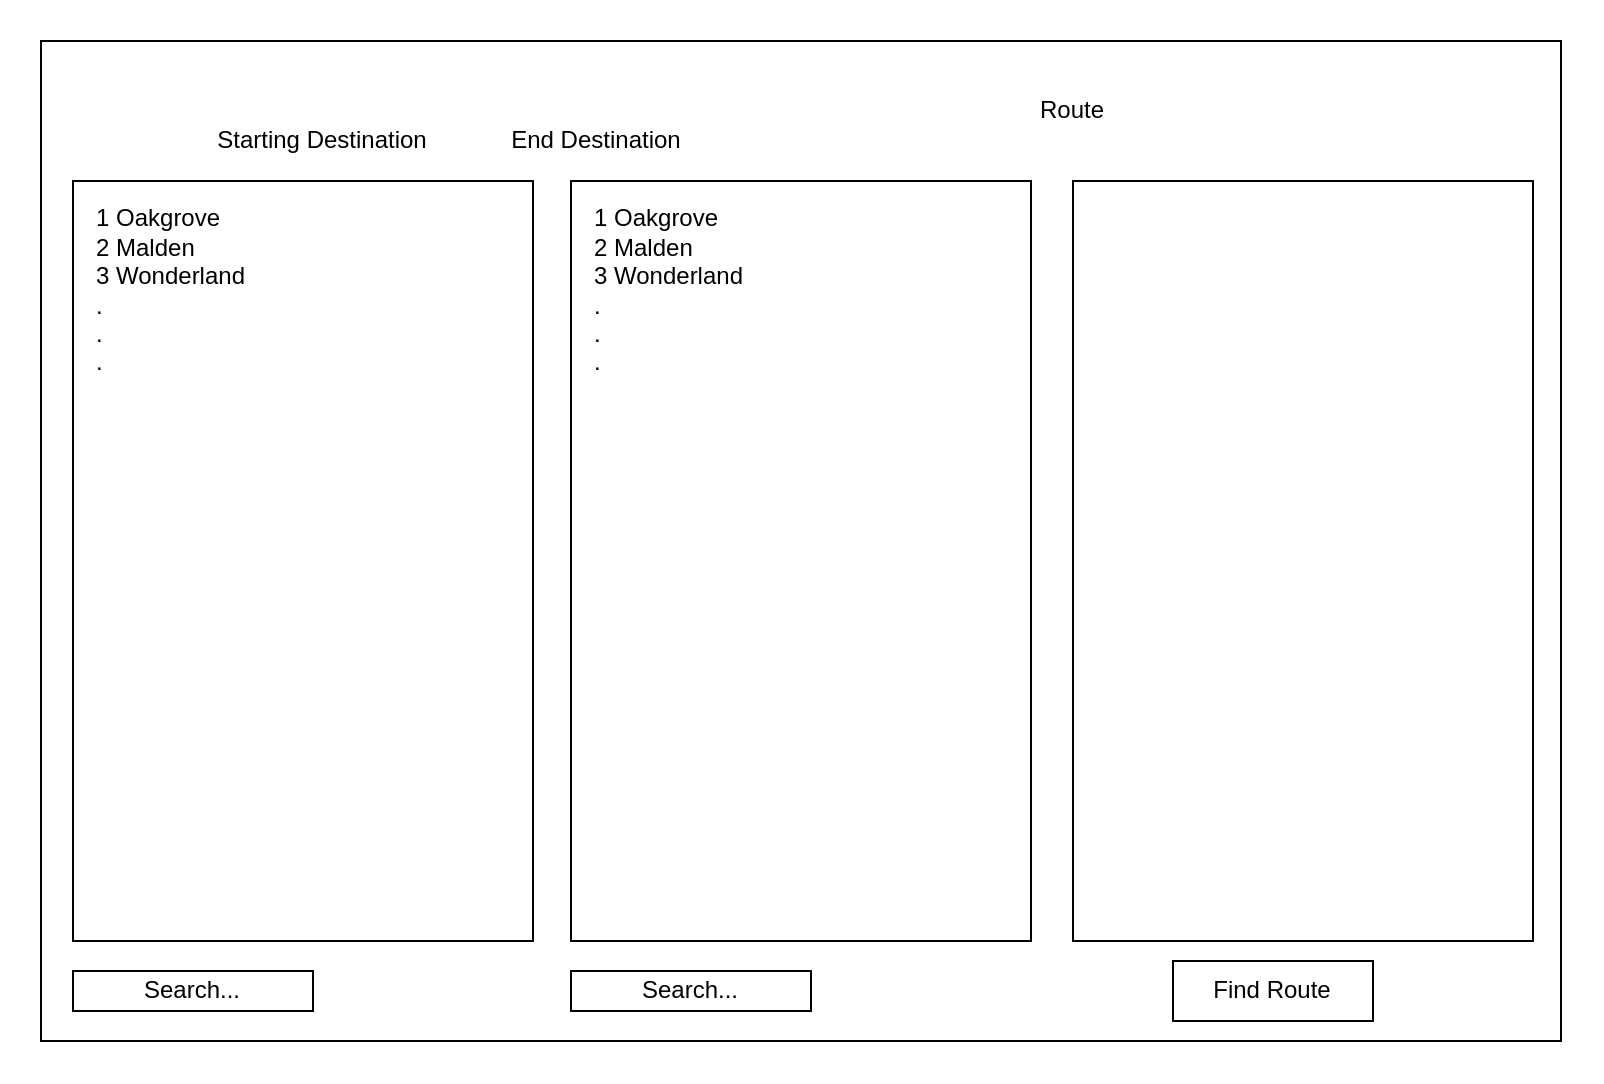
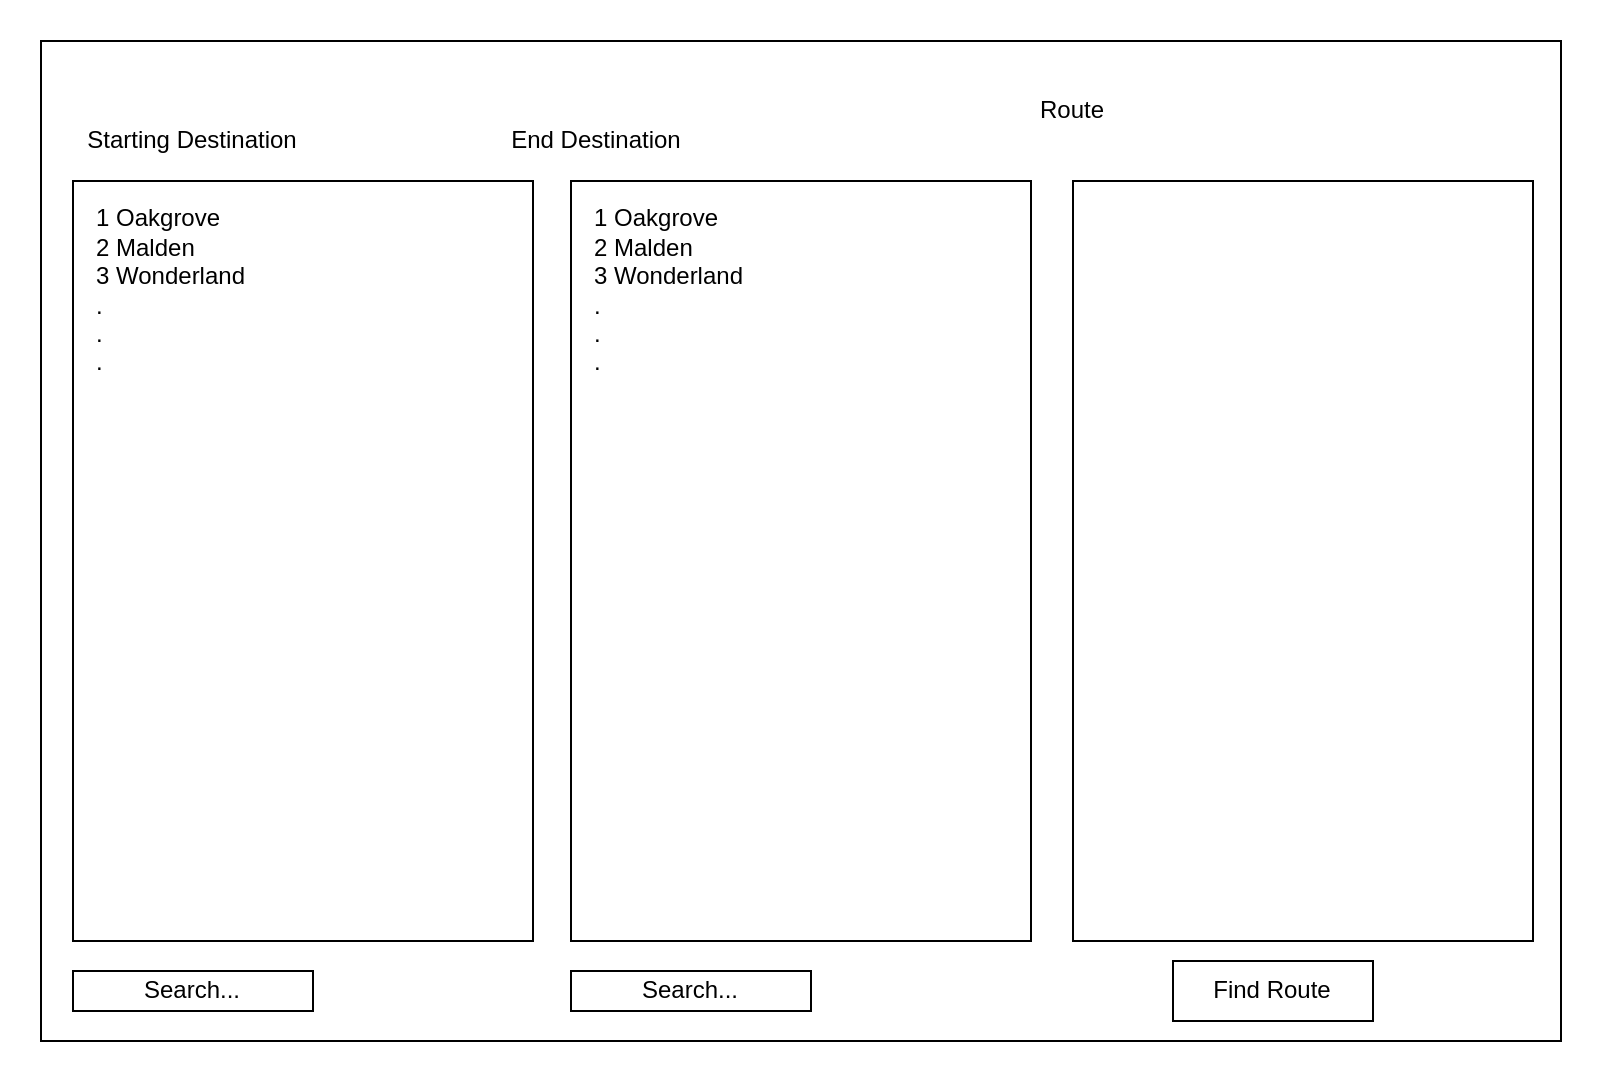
(323, 141) -> (193, 141)
